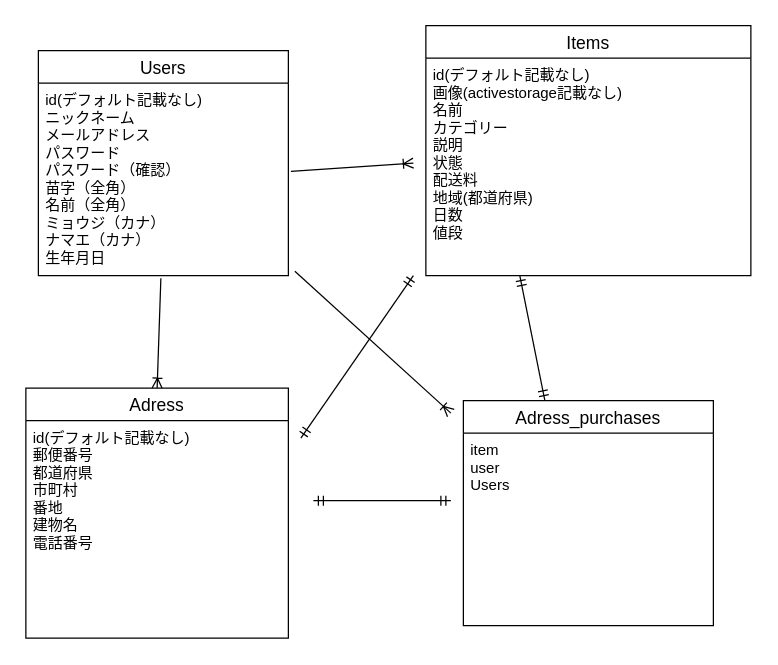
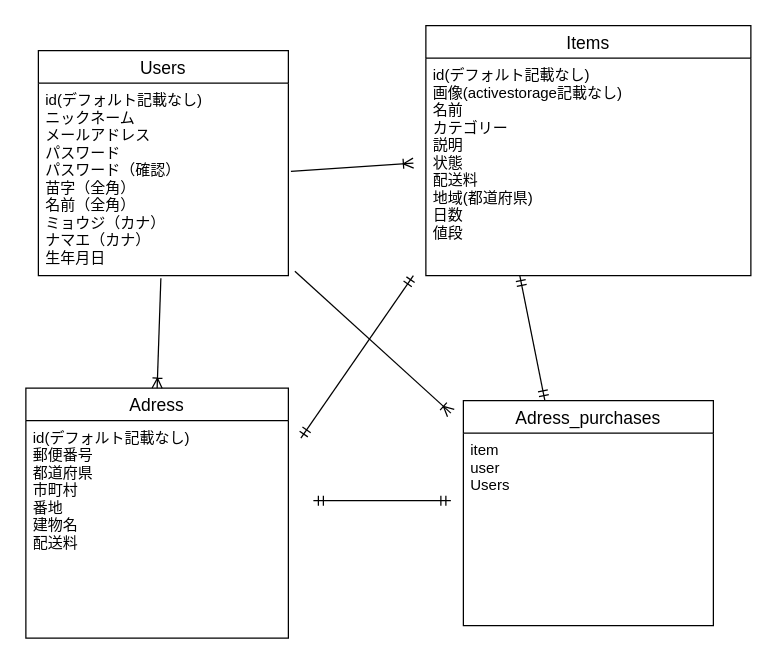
(115, 438) -> (115, 438)
